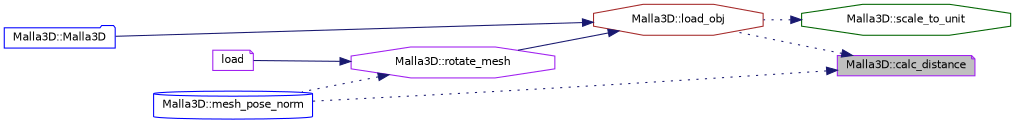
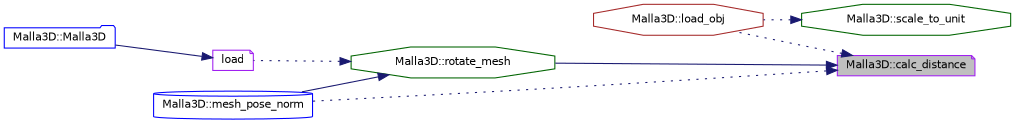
(349, 29) -> (159, 51)
(563, 42) -> (691, 64)
(297, 61) -> (297, 61)
(453, 62) -> (453, 62)
(340, 84) -> (340, 84)
